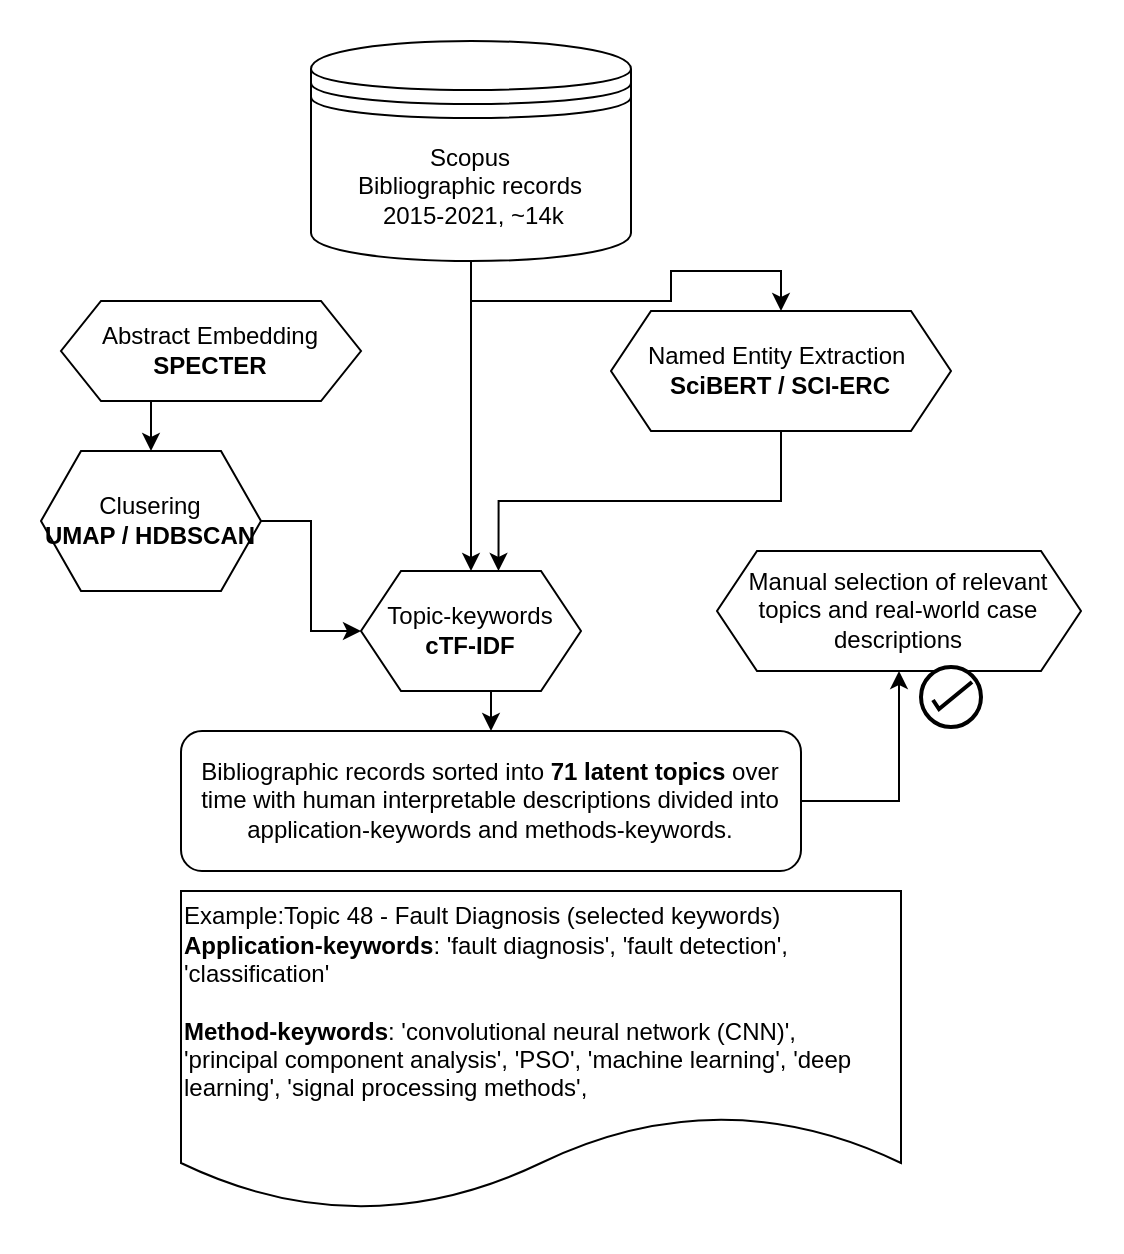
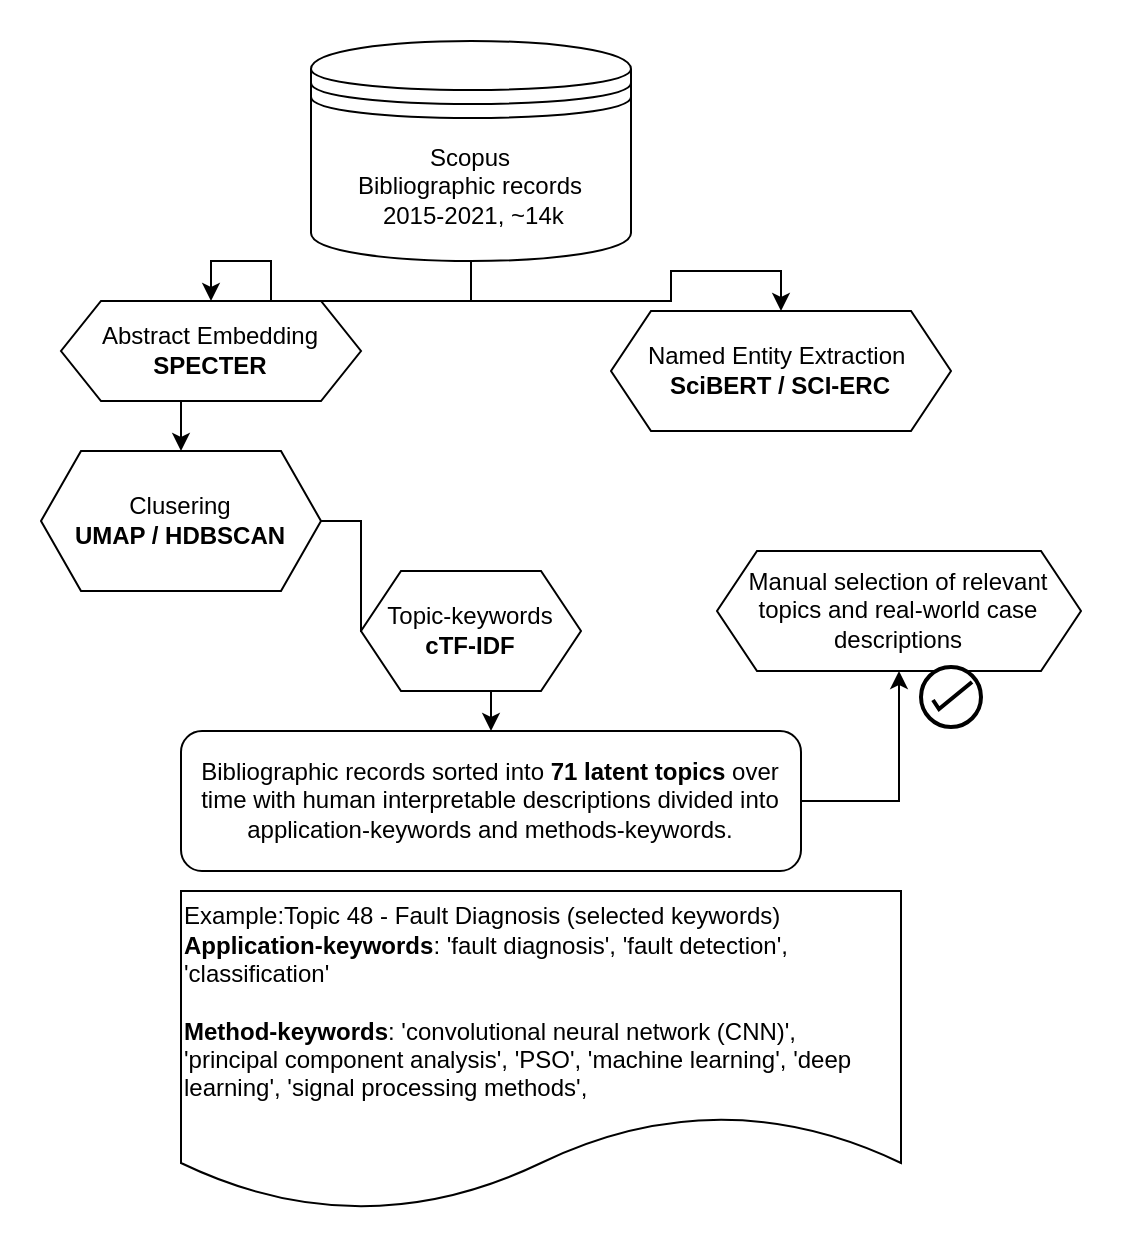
(471, 431) -> (394, 301)
(647, 501) -> none
(151, 521) -> (181, 521)
